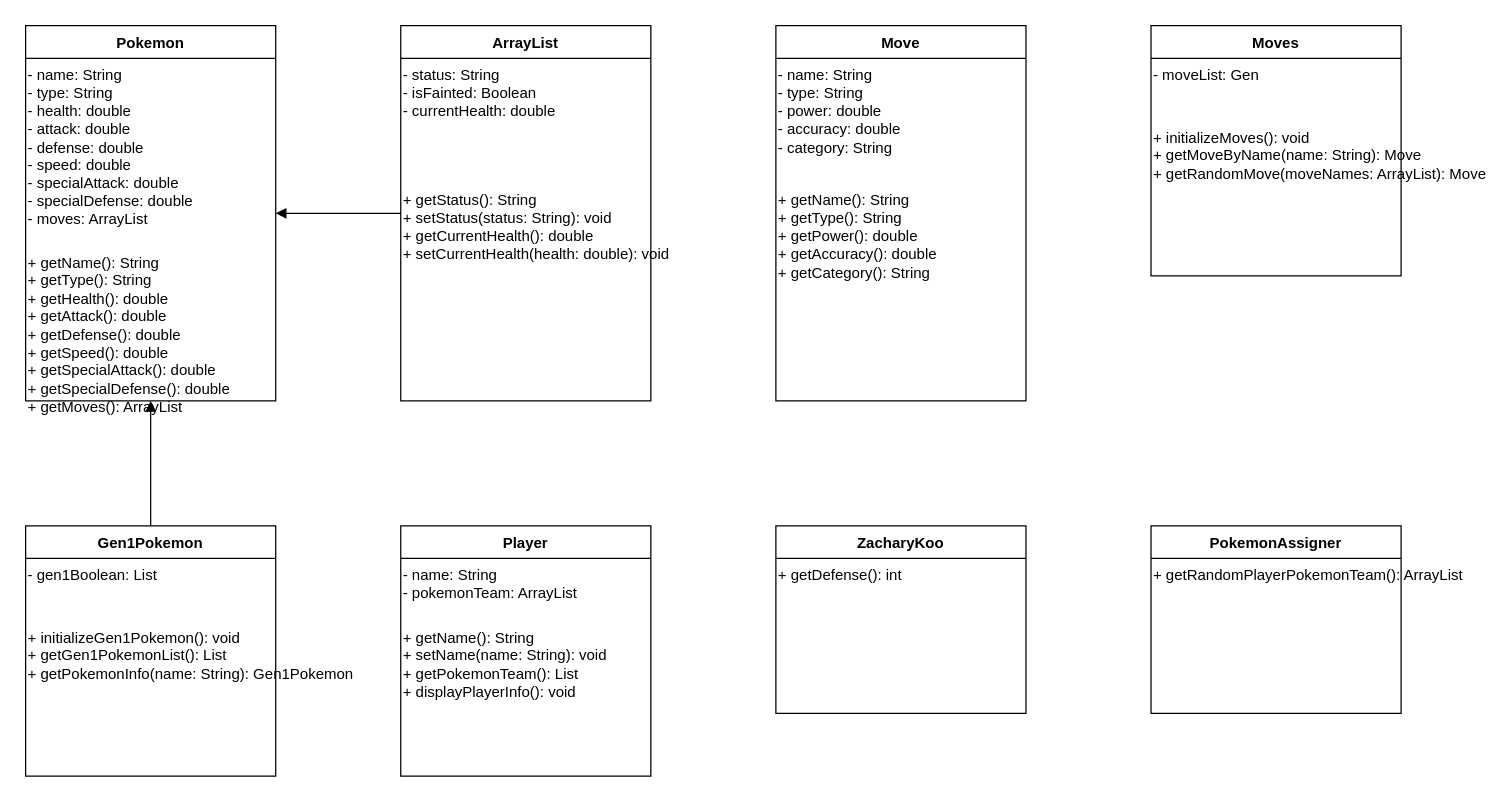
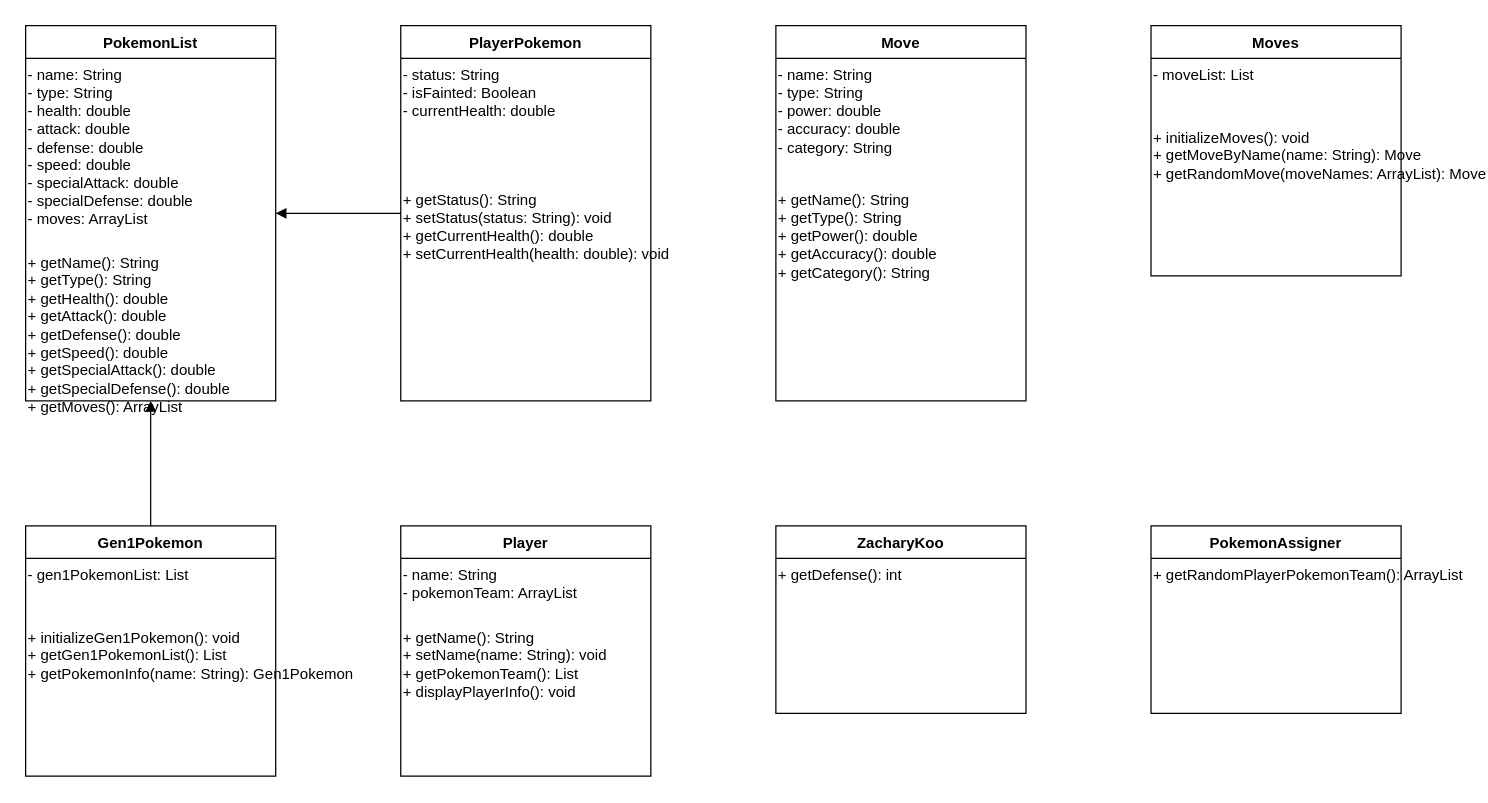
(150, 43) -> (150, 43)
(525, 43) -> (525, 43)
(1208, 76) -> (1211, 76)
(98, 576) -> (115, 576)
